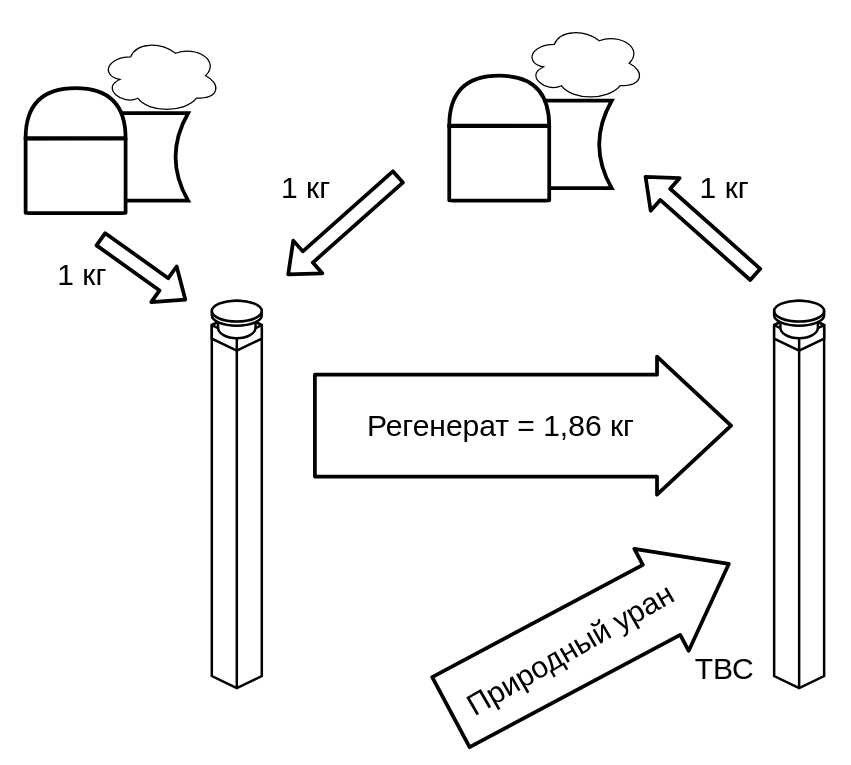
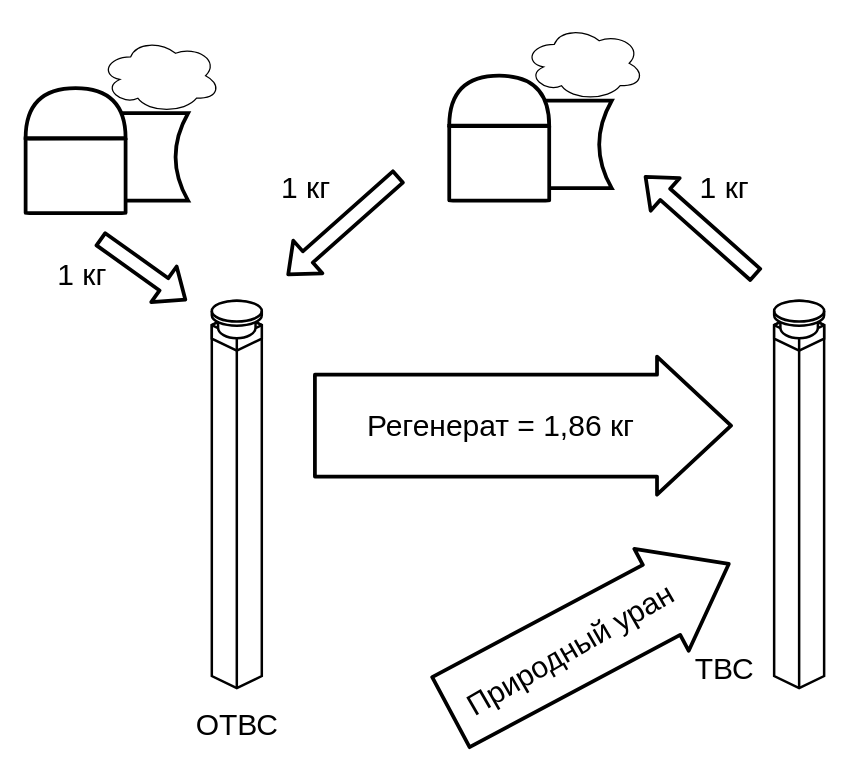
none -> (237, 726)
